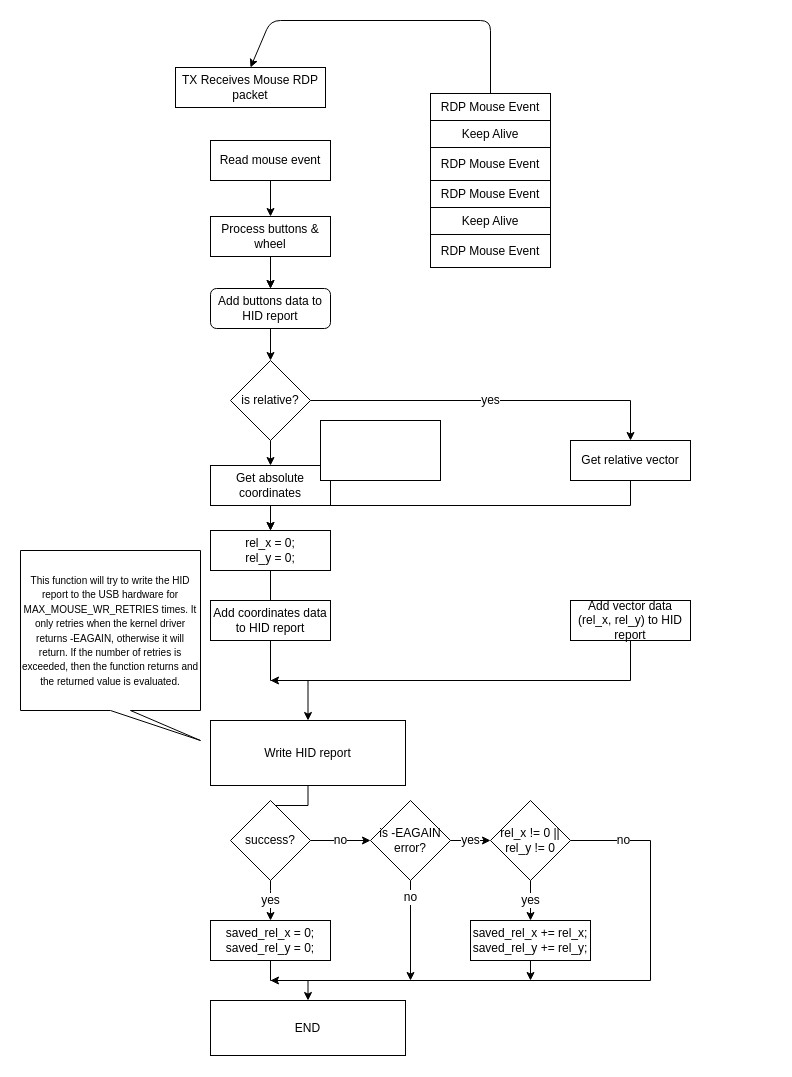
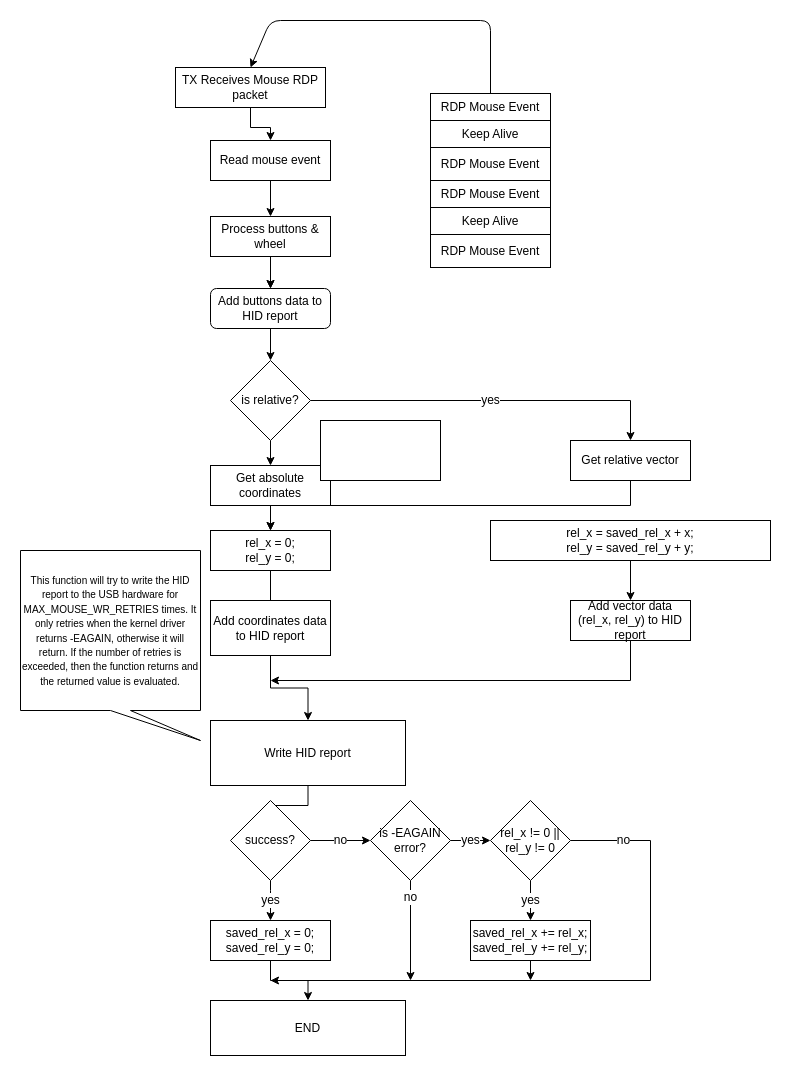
none -> (254, 128)
none -> (631, 541)
none -> (631, 577)
(271, 621) -> (271, 628)
